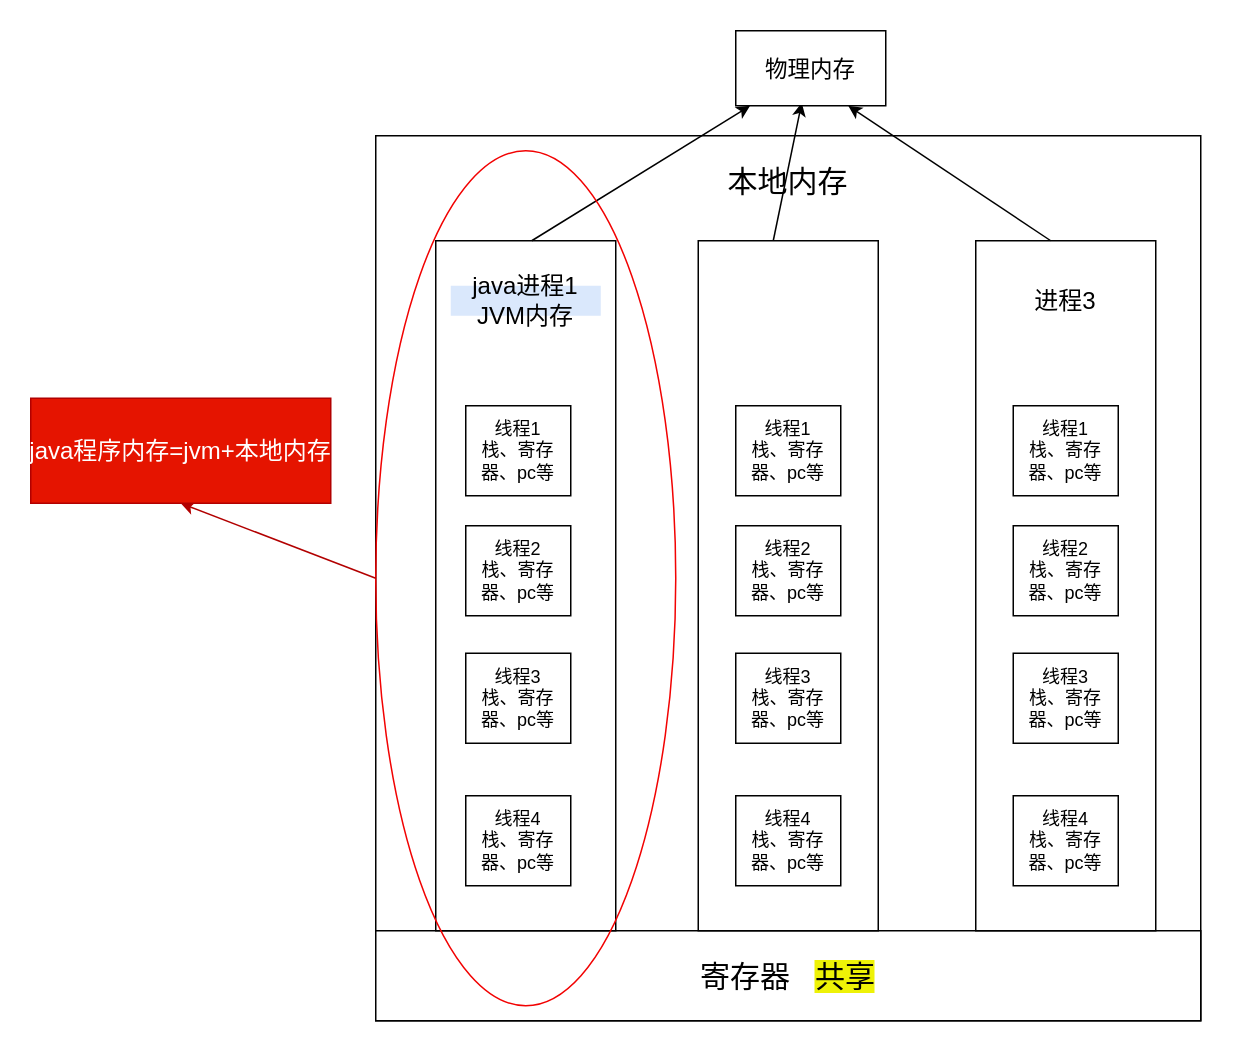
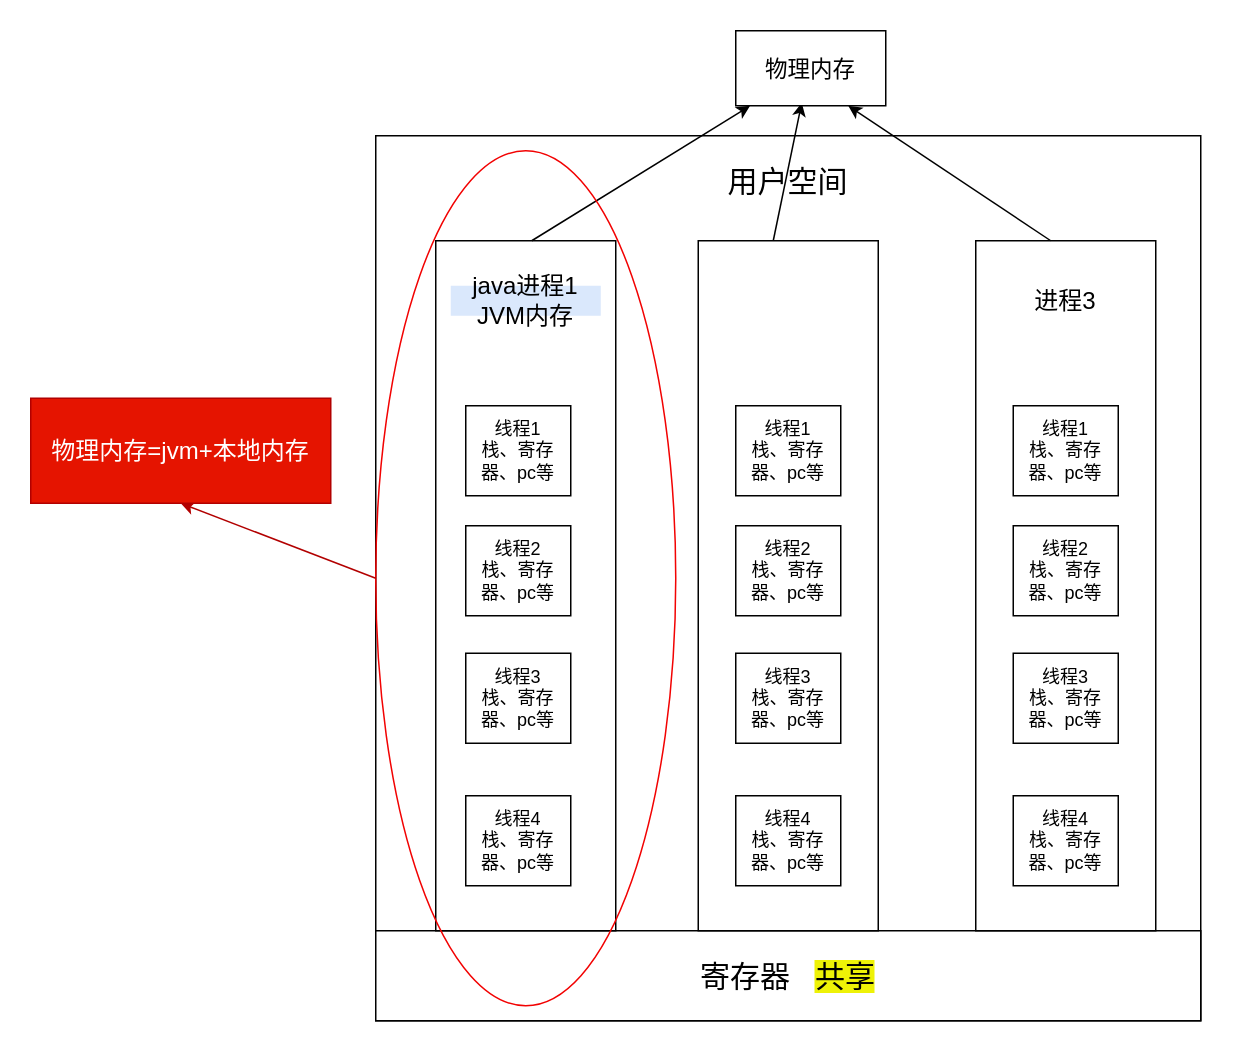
(788, 181) -> (788, 181)
(181, 451) -> (181, 451)
